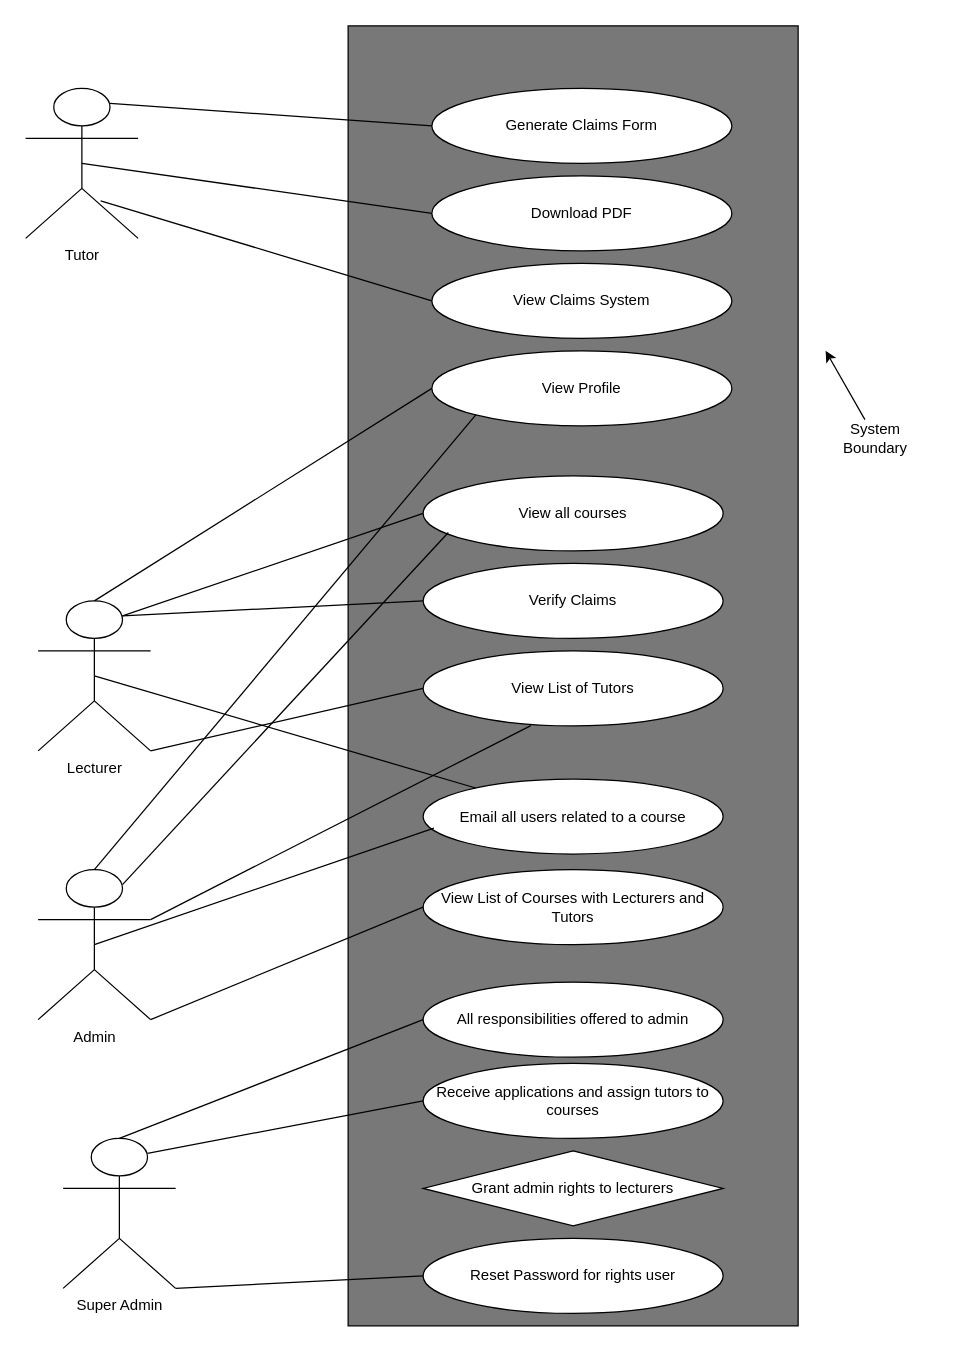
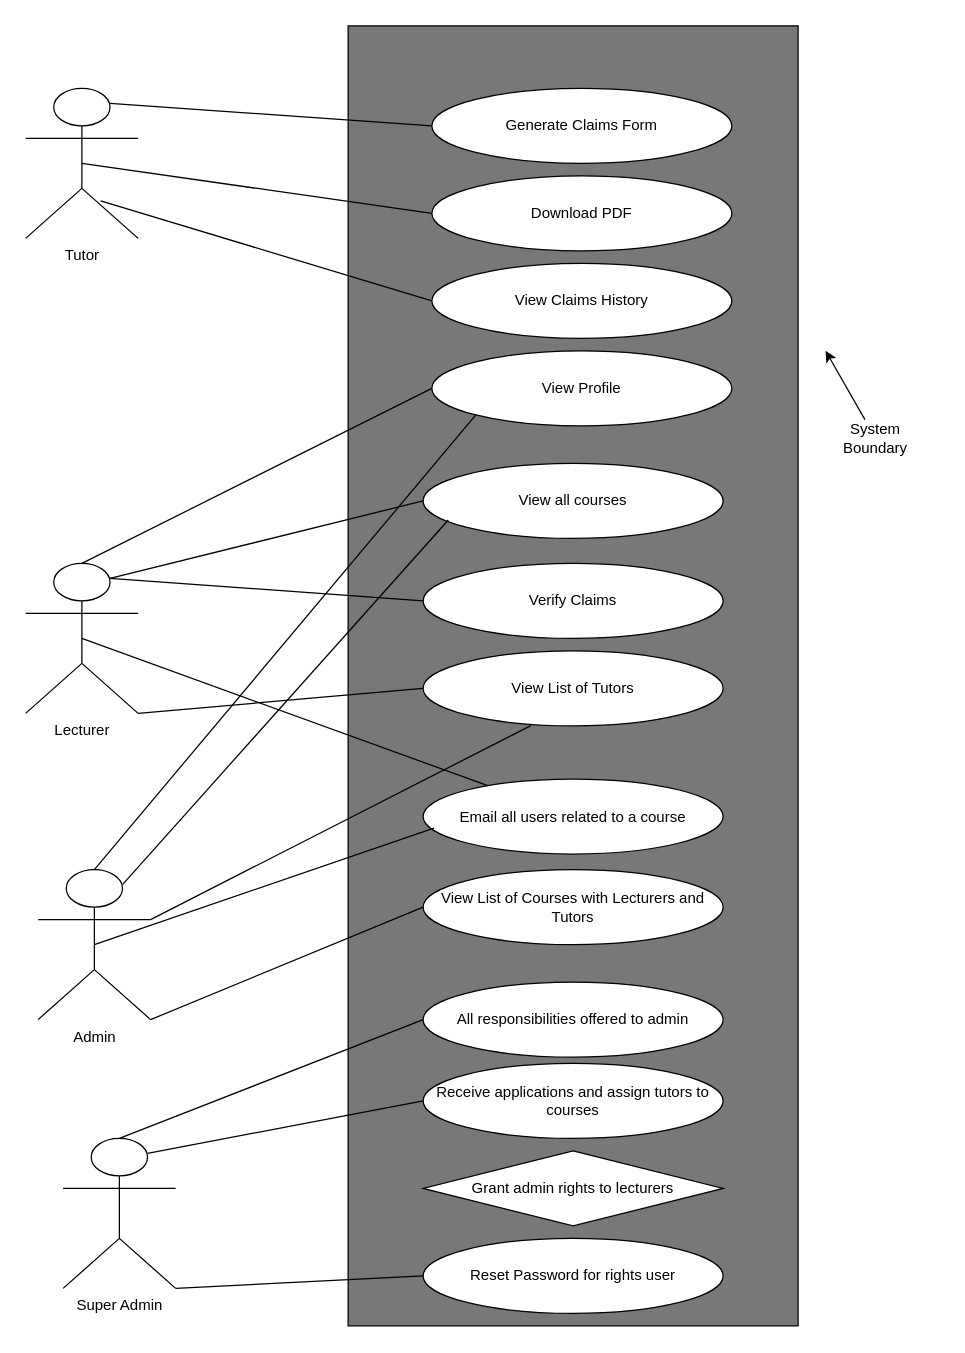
(582, 301) -> (582, 301)
(573, 513) -> (573, 501)
(94, 676) -> (82, 638)
